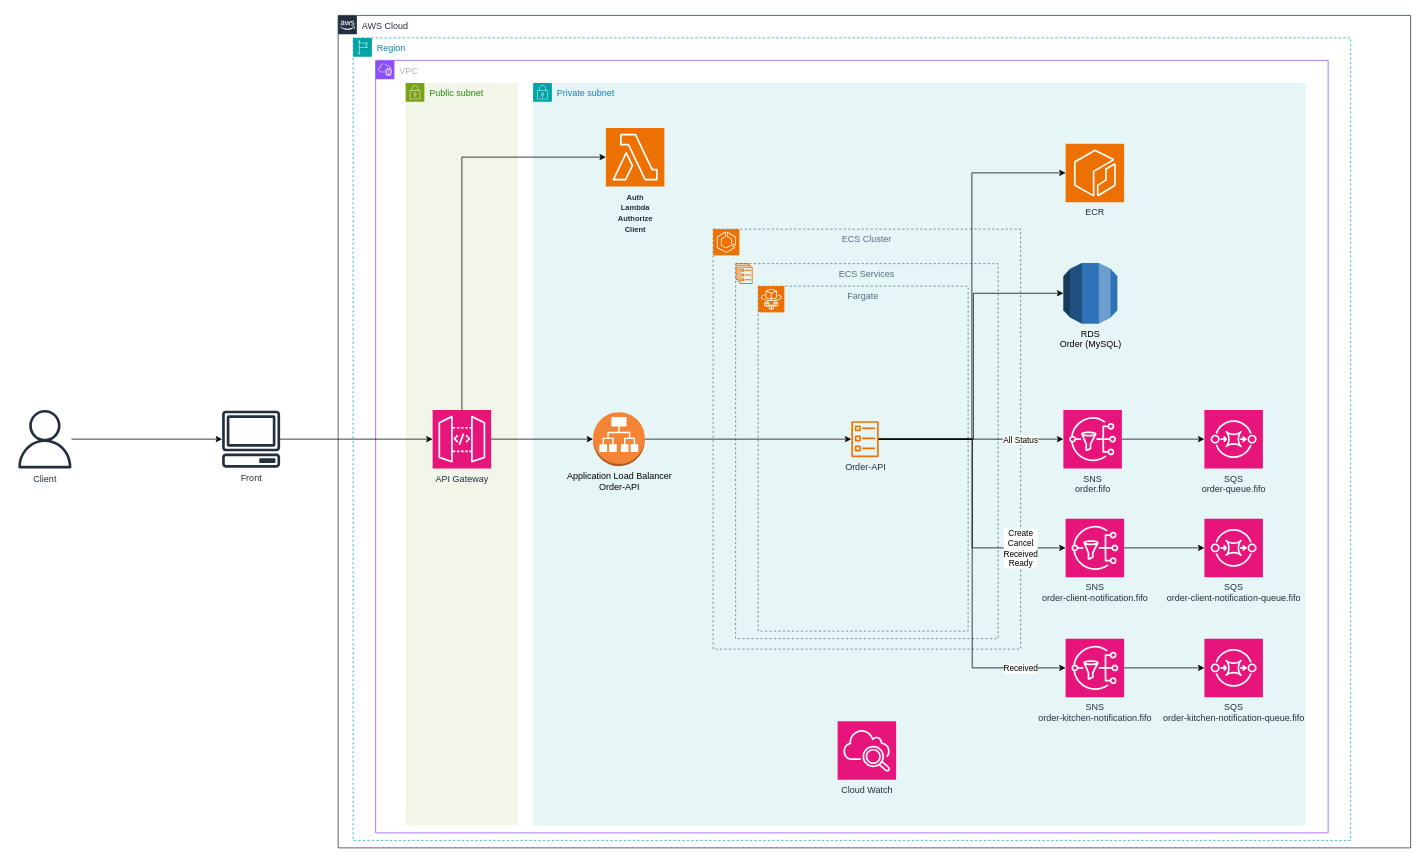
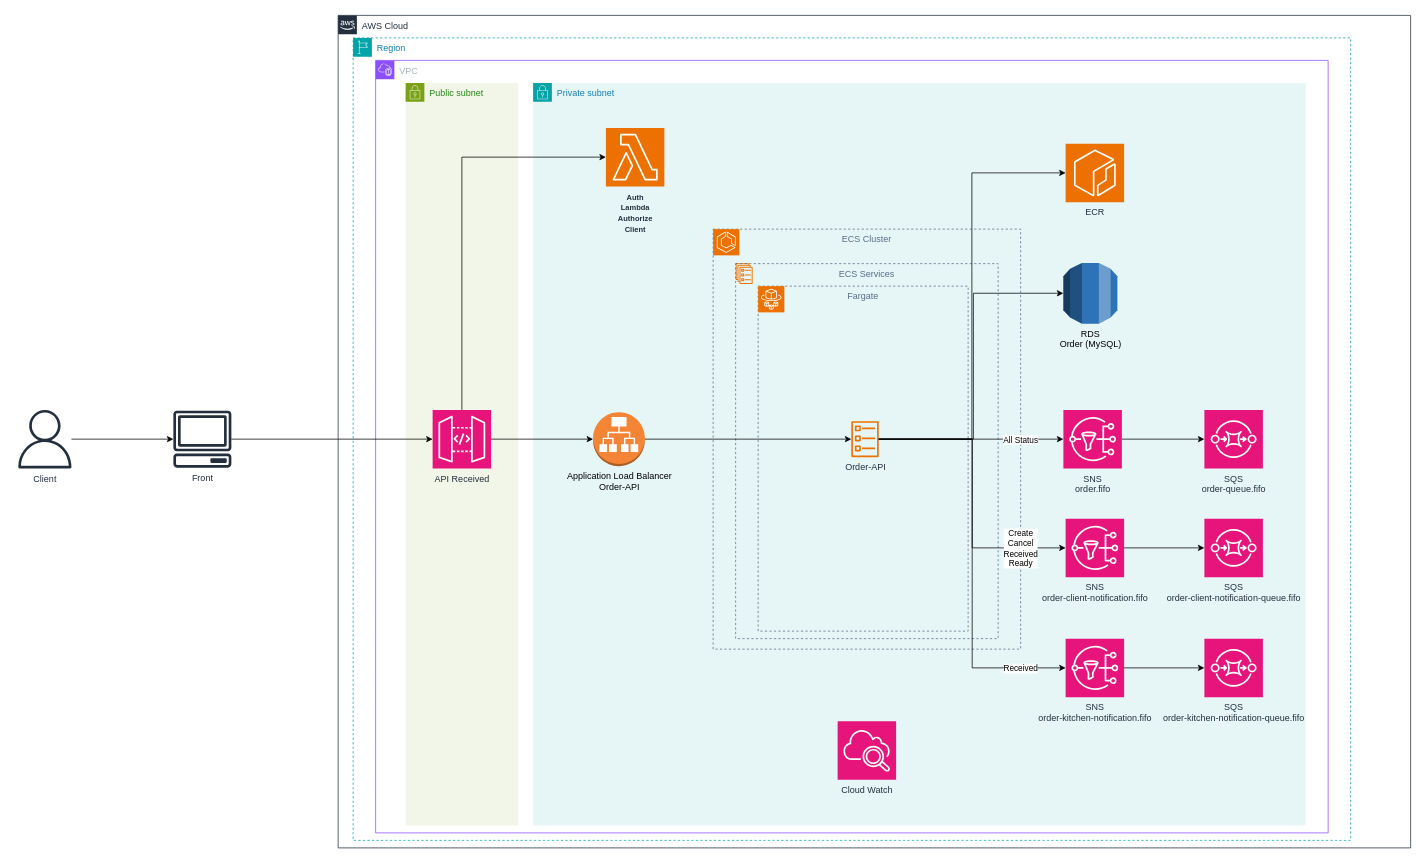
(251, 439) -> (202, 439)
(462, 479) -> (462, 479)
